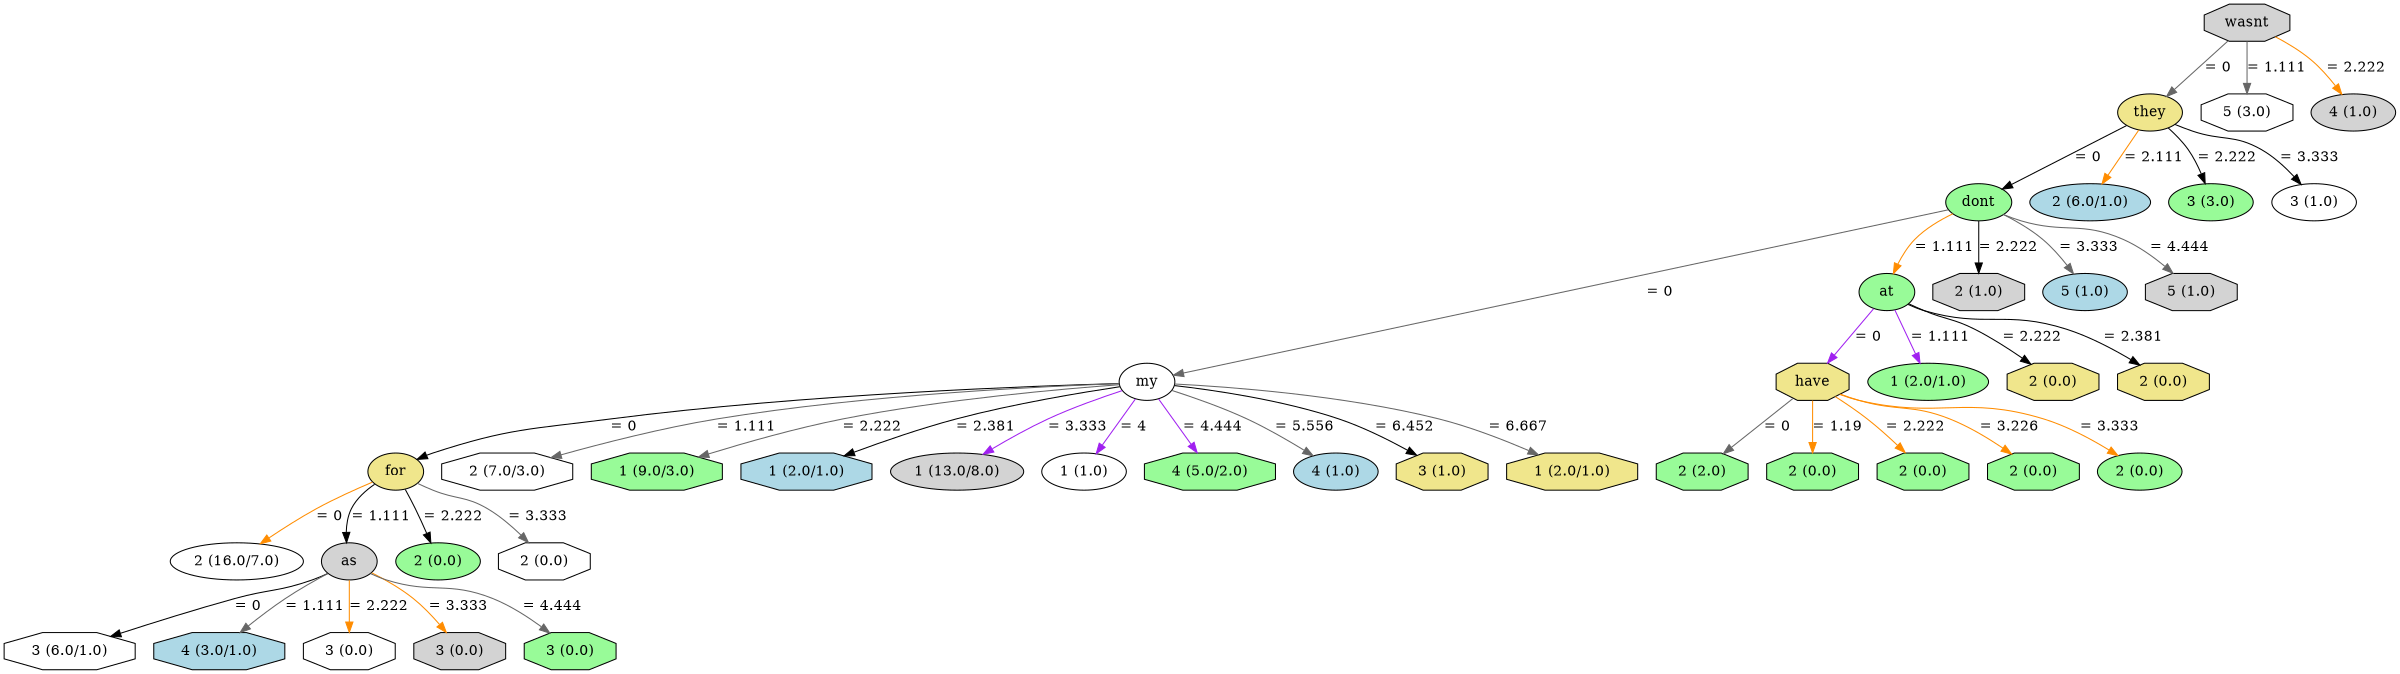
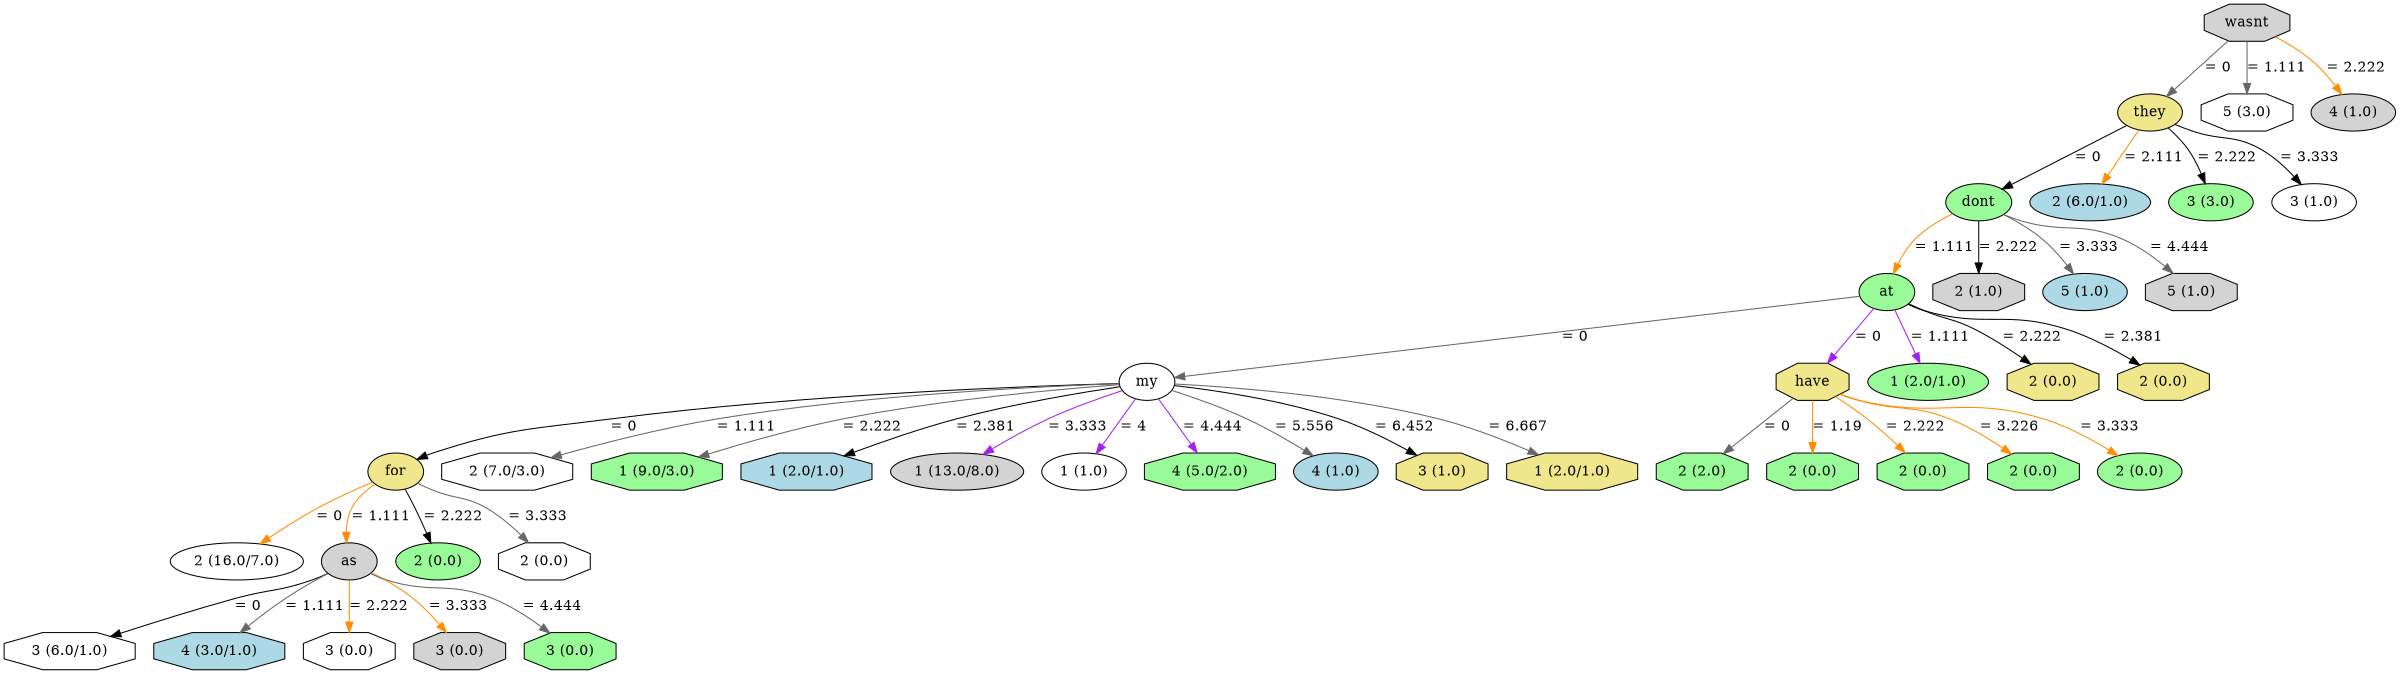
(1566, 291) -> (1522, 336)
(354, 505) -> (354, 505)
